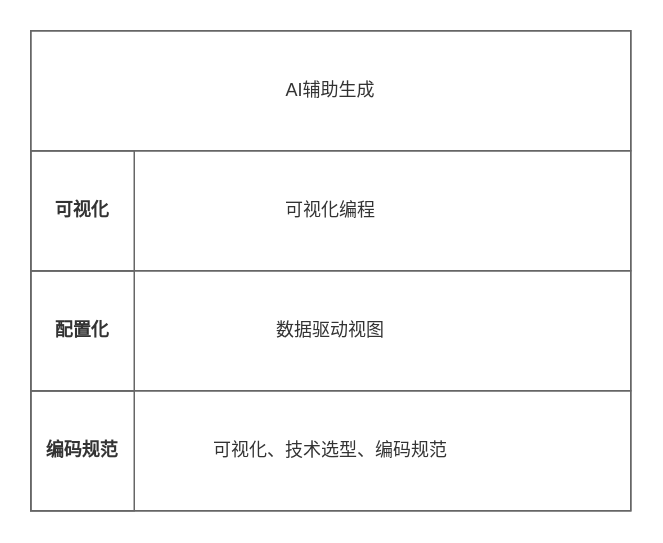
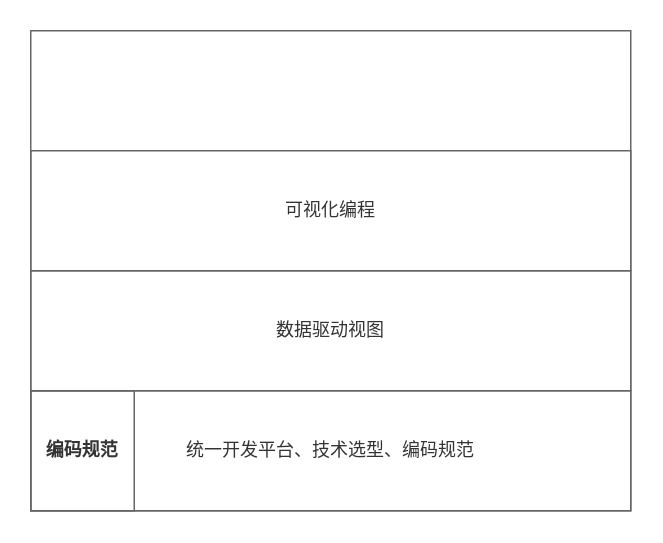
(331, 91) -> none
(83, 211) -> none
(83, 331) -> none
(331, 451) -> (331, 451)
